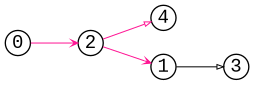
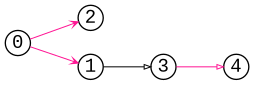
(124, 32) -> (197, 67)
(124, 54) -> (51, 54)
